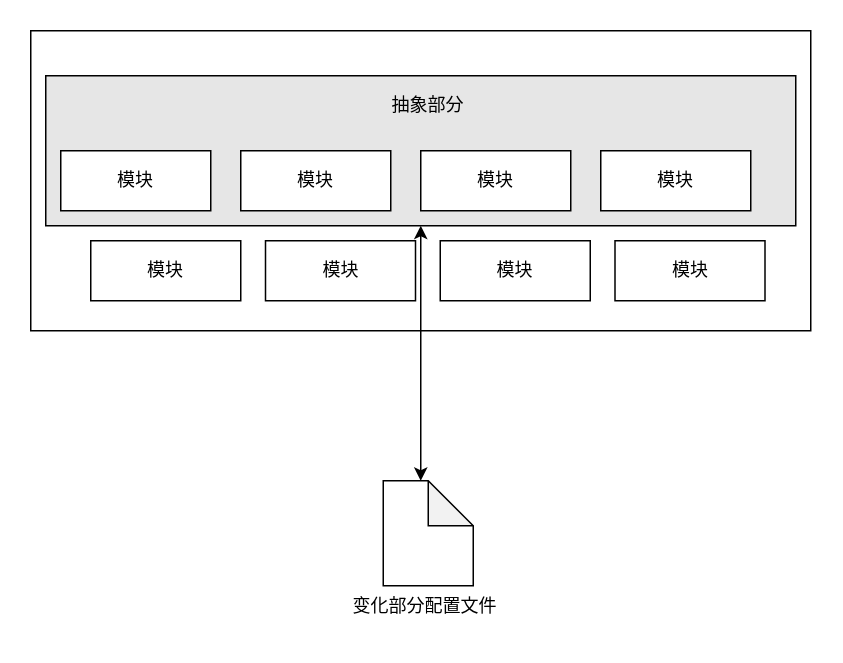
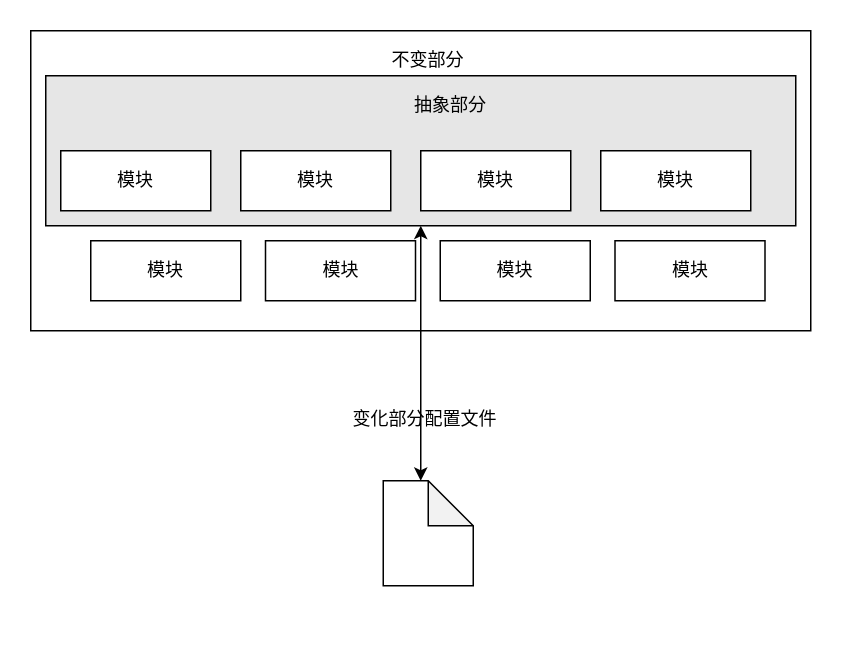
none -> (428, 61)
(428, 106) -> (451, 106)
(440, 608) -> (440, 421)
